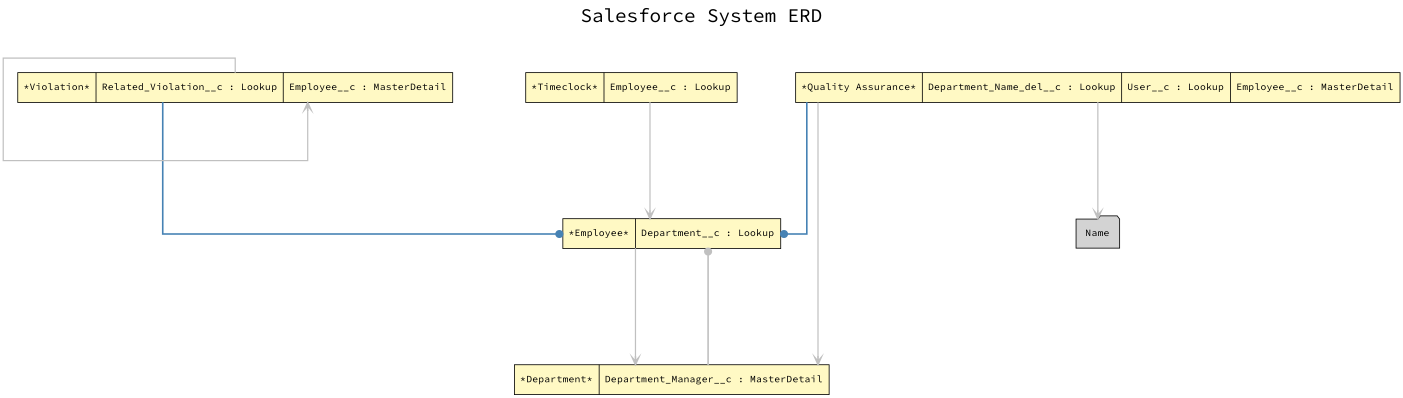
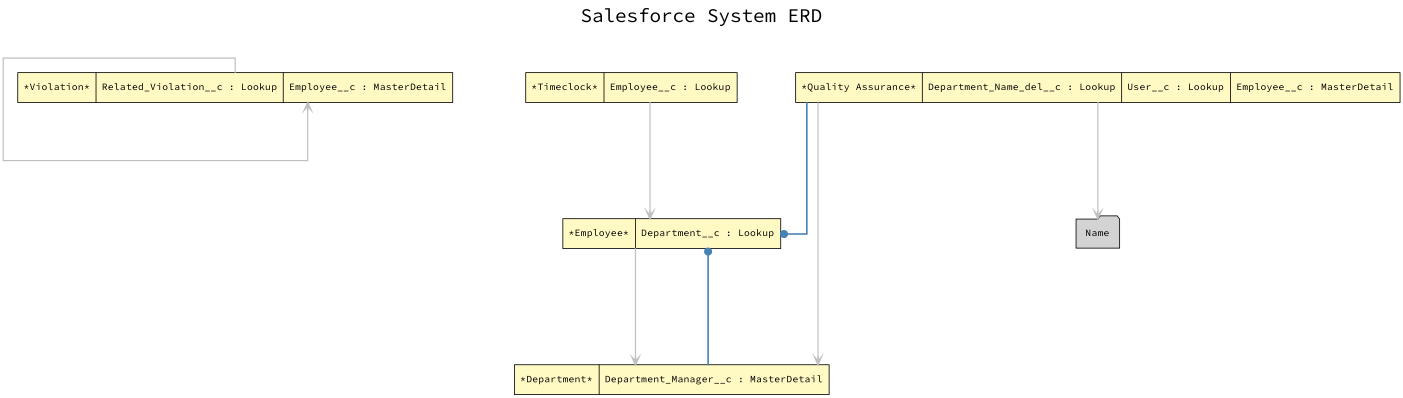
(293, 234) -> none
(708, 310) -> (708, 310)
